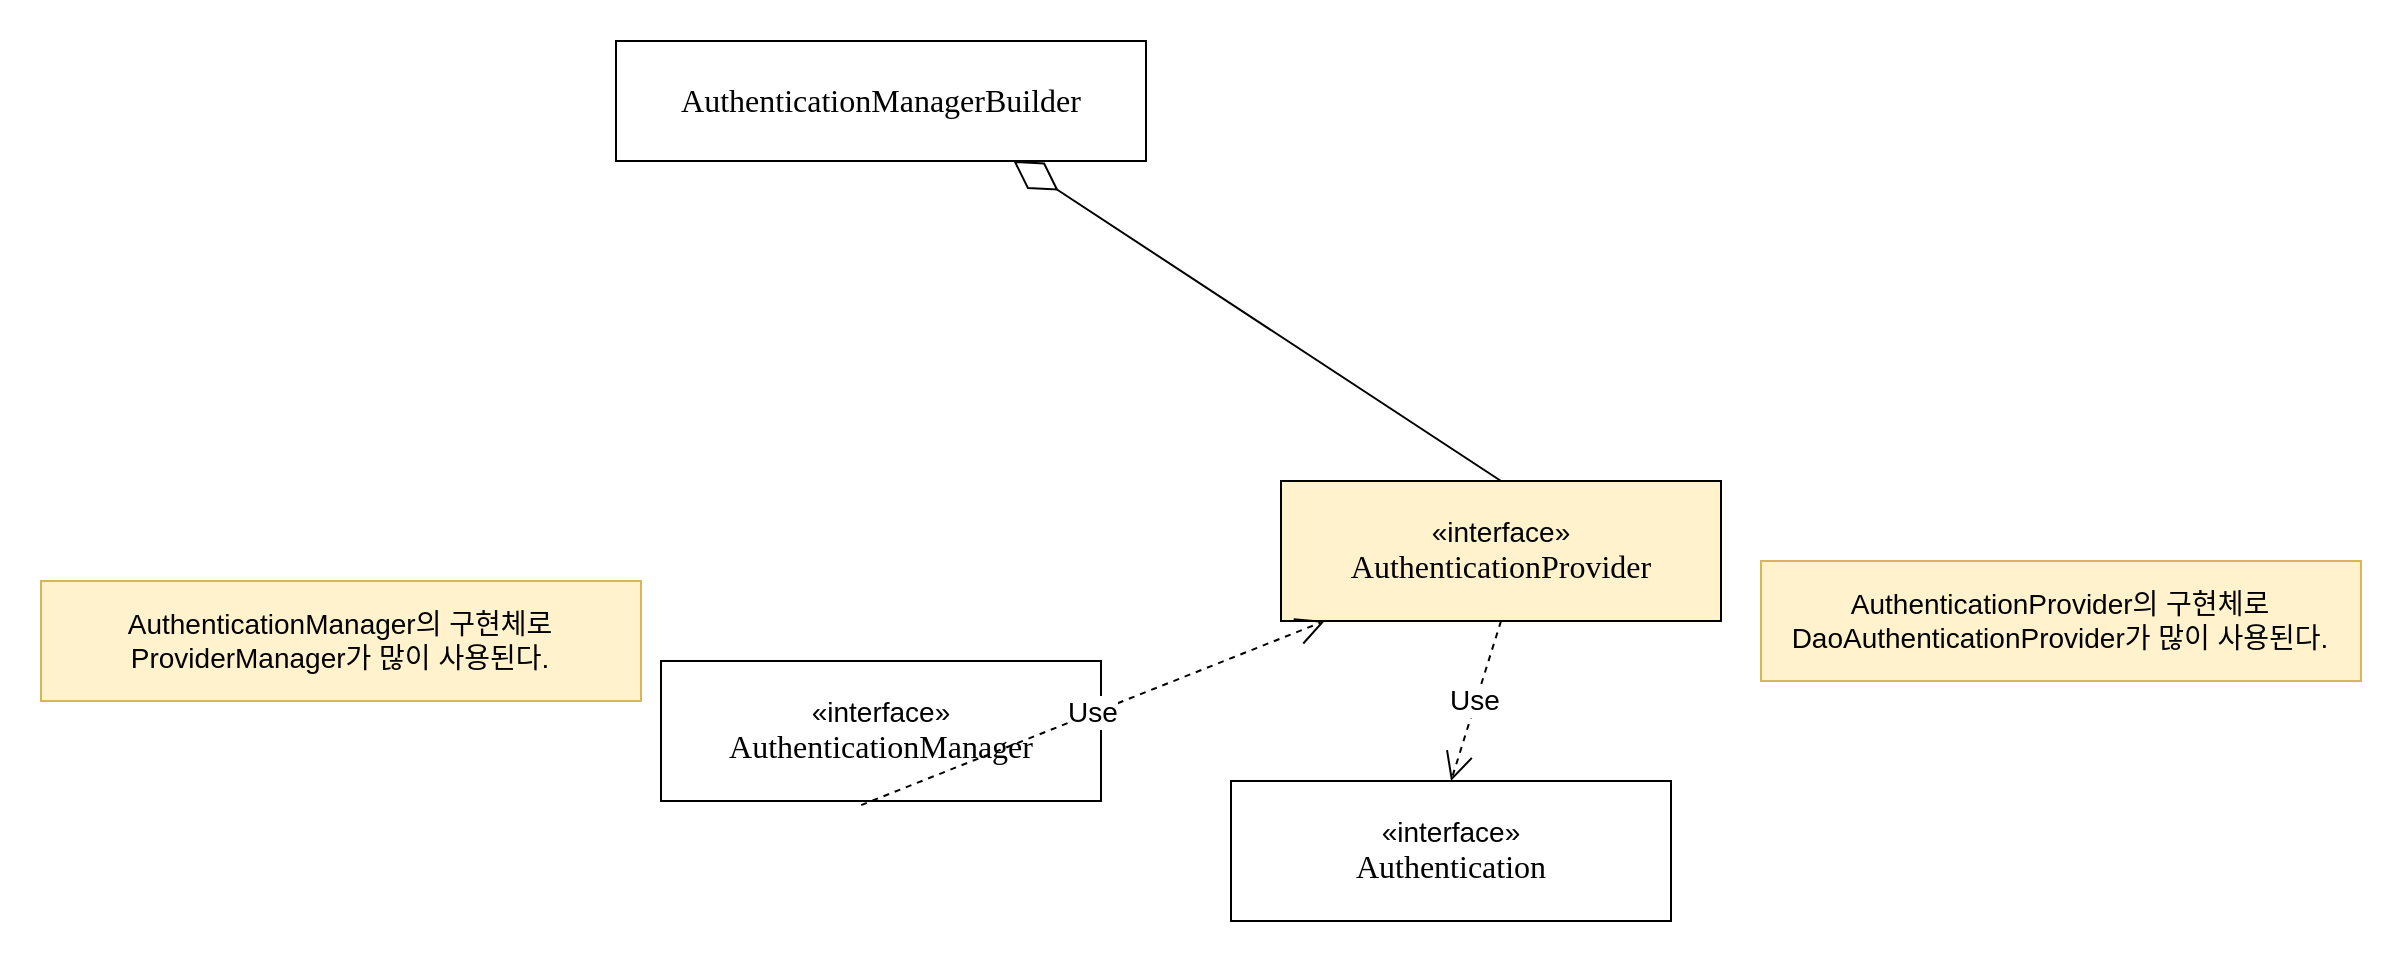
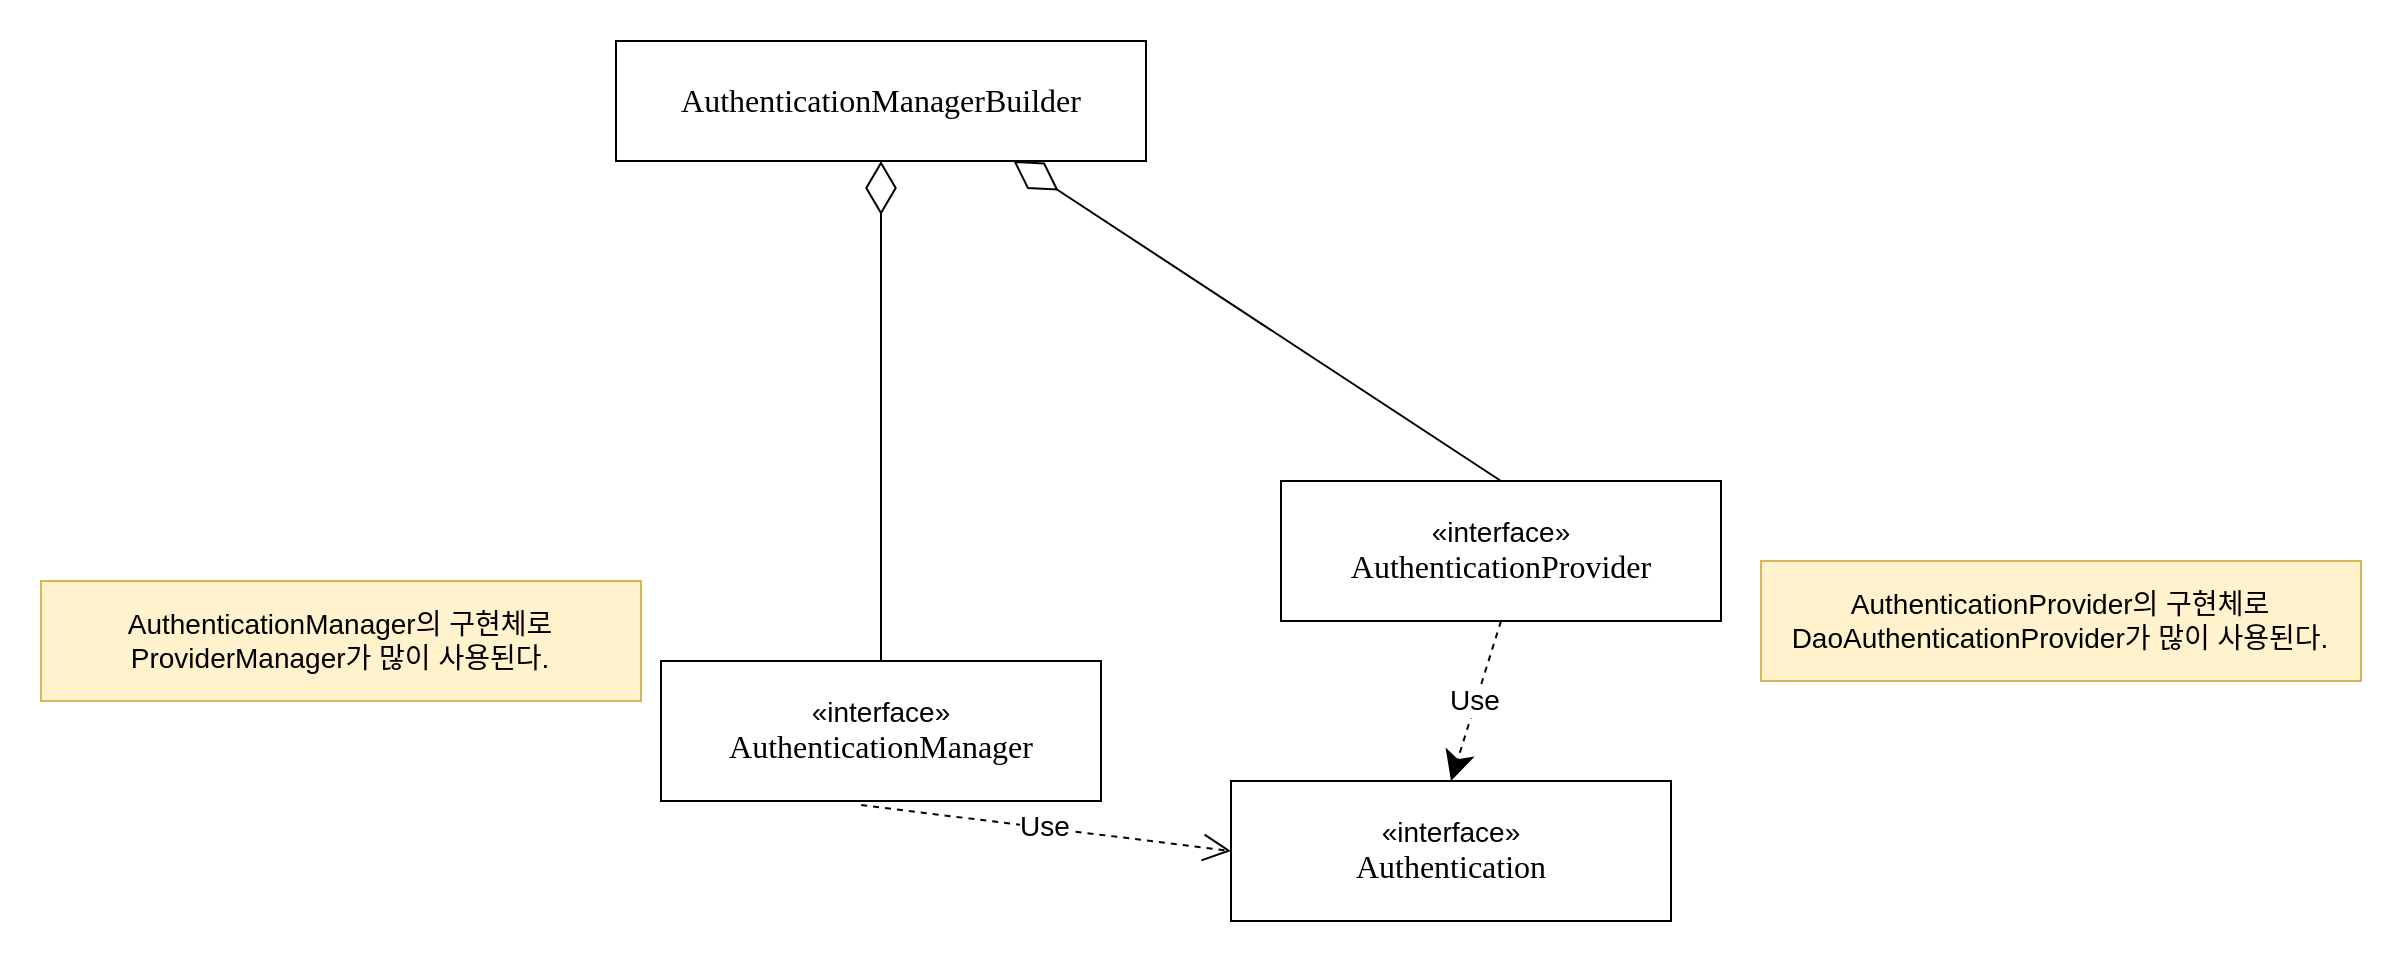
none -> (881, 437)
(1501, 551) -> (1501, 551)
(1158, 687) -> (1044, 828)
(1456, 765) -> (1458, 758)
